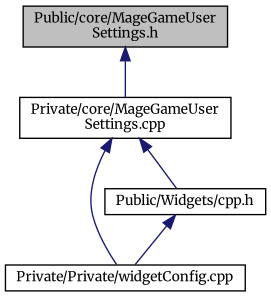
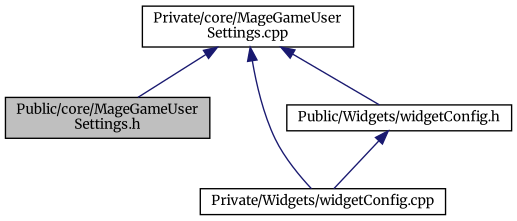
(125, 79) -> (172, 76)
(185, 202) -> (399, 118)
(125, 278) -> (323, 202)
